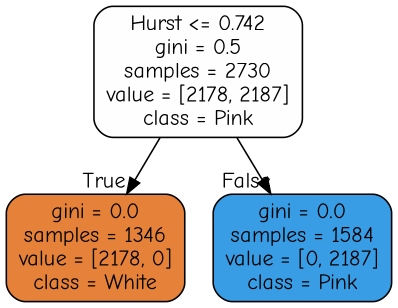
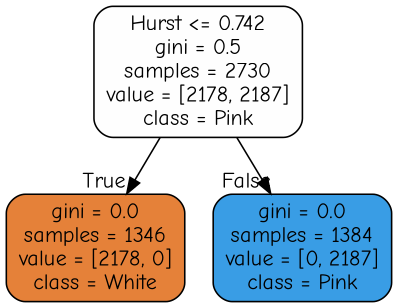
(302, 248) -> (302, 248)
